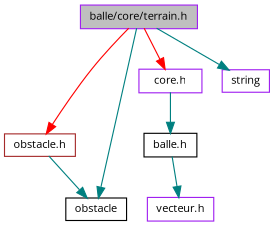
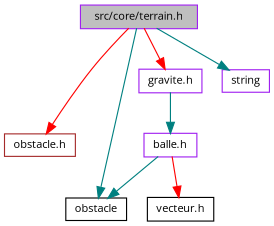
(139, 17) -> (139, 17)
(170, 81) -> (170, 81)
(170, 145) -> (170, 145)
(175, 171) -> (175, 171)
(64, 173) -> (137, 174)
(181, 209) -> (181, 209)
